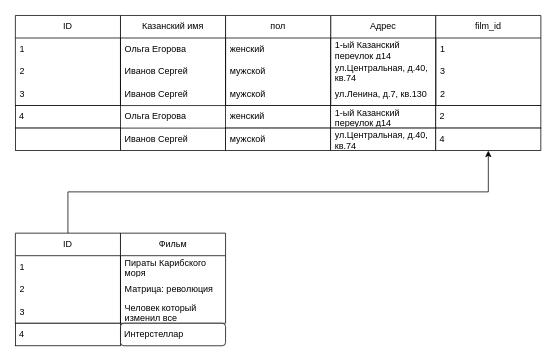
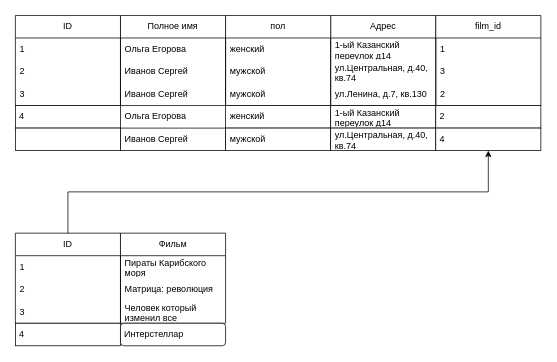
(173, 27) -> (173, 27)
